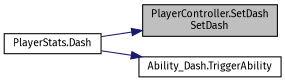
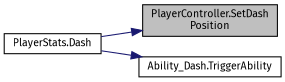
(210, 21) -> (210, 21)
